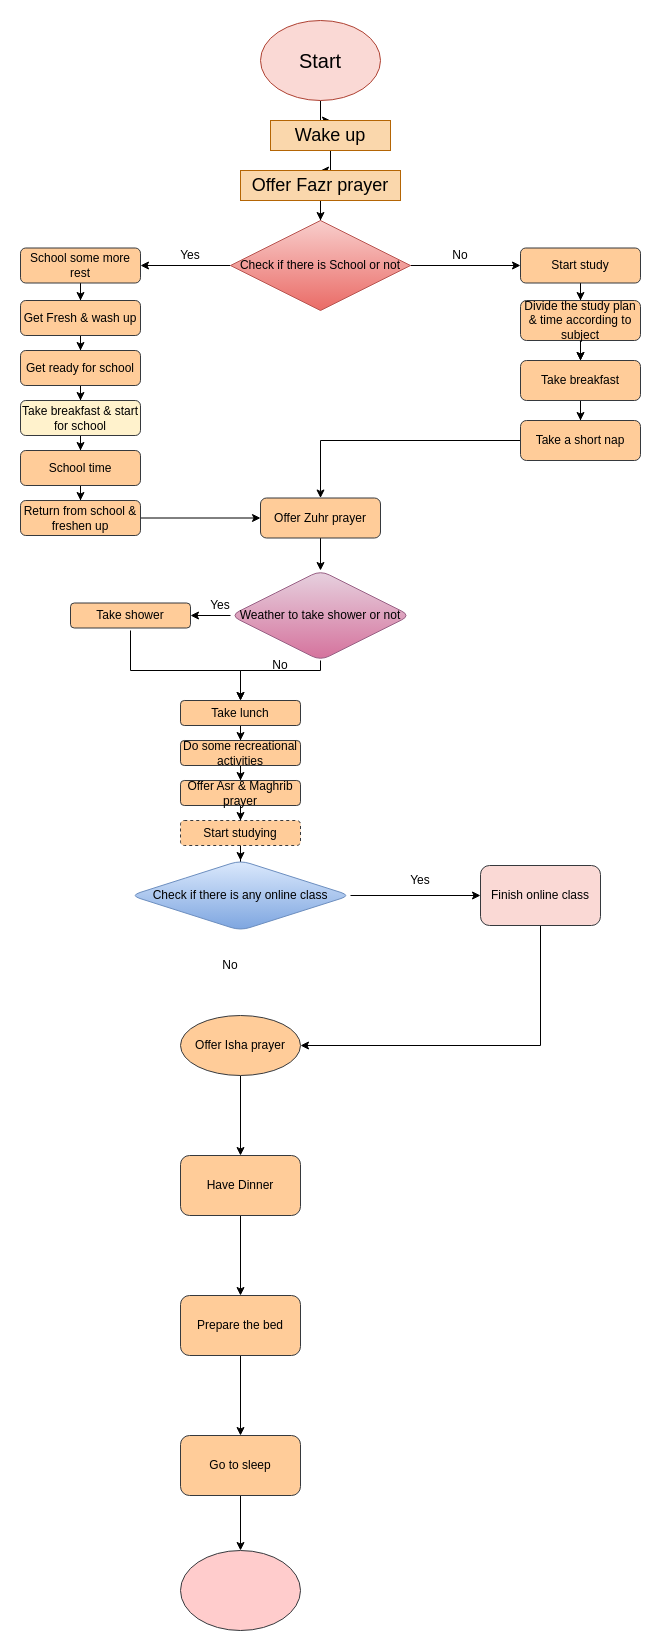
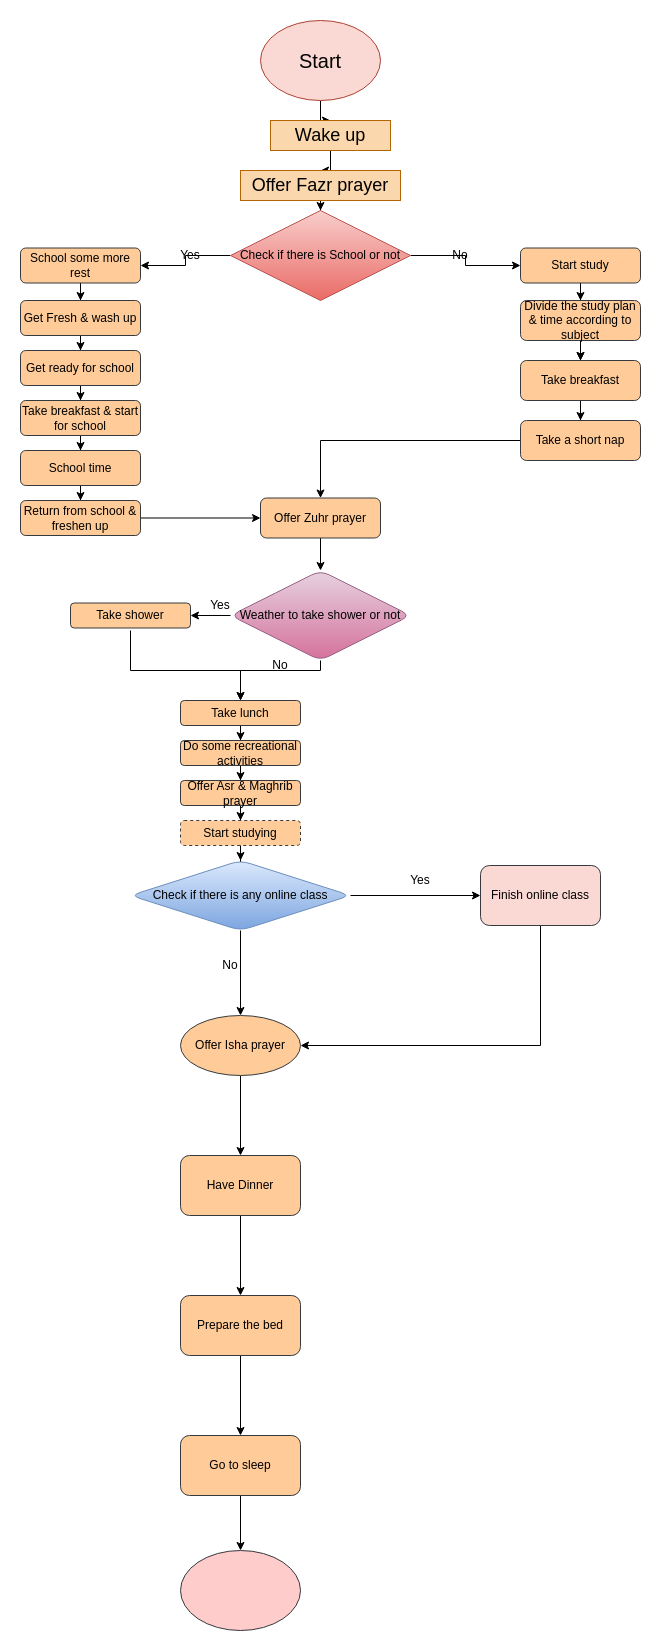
(321, 266) -> (321, 256)
(81, 418) -> (81, 418)
none -> (241, 970)
